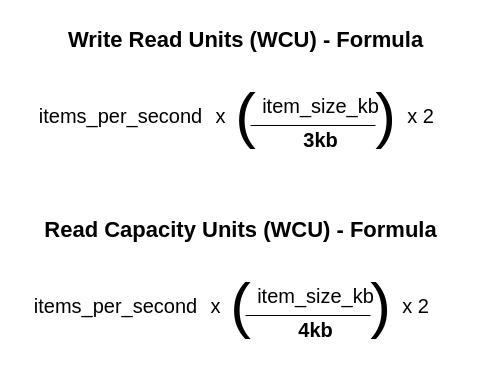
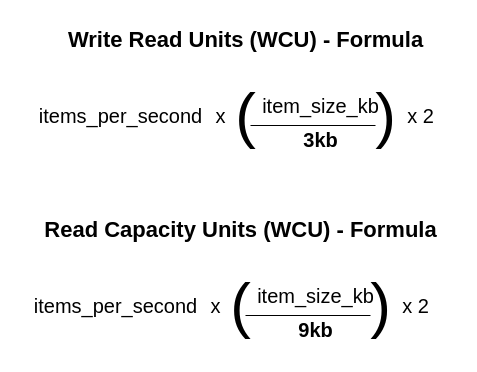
(316, 330) -> (316, 330)
